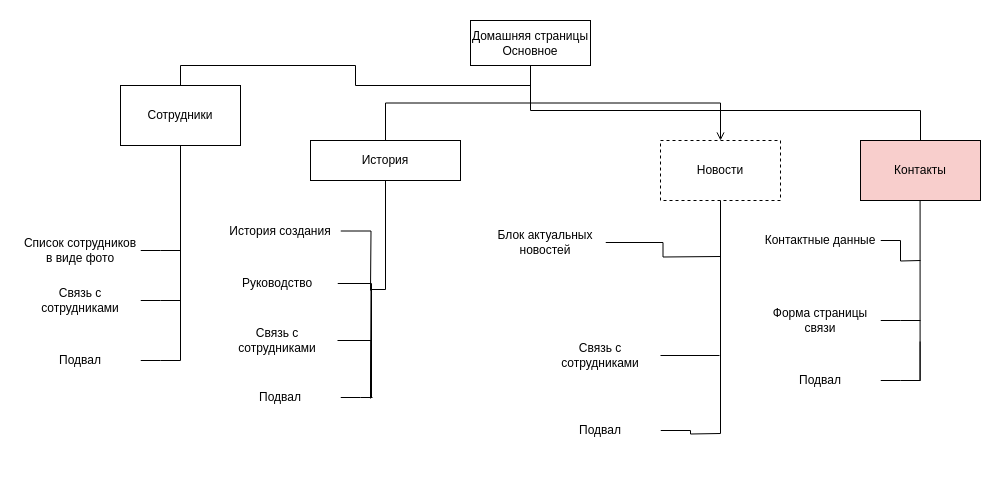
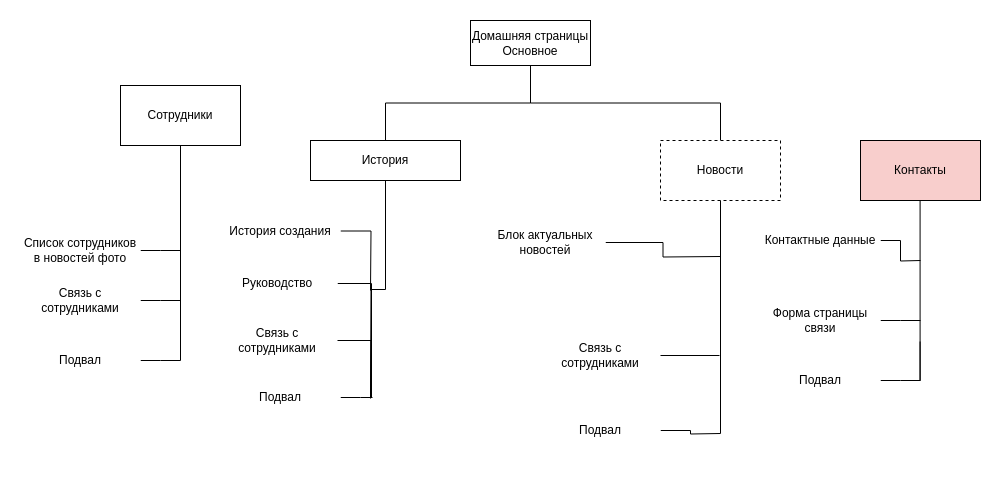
(355, 66) -> none
(738, 111) -> none
(721, 135) -> (721, 135)
(81, 251) -> (81, 251)
